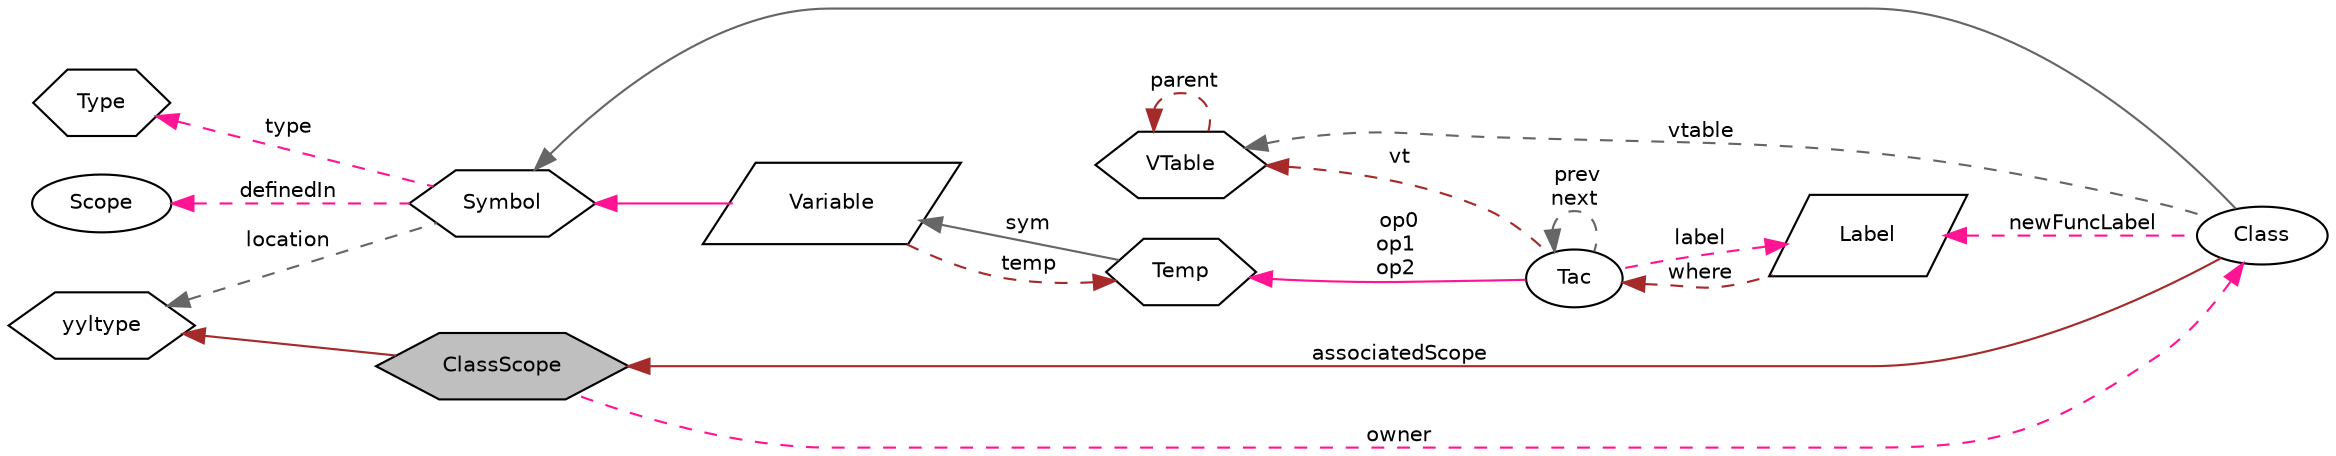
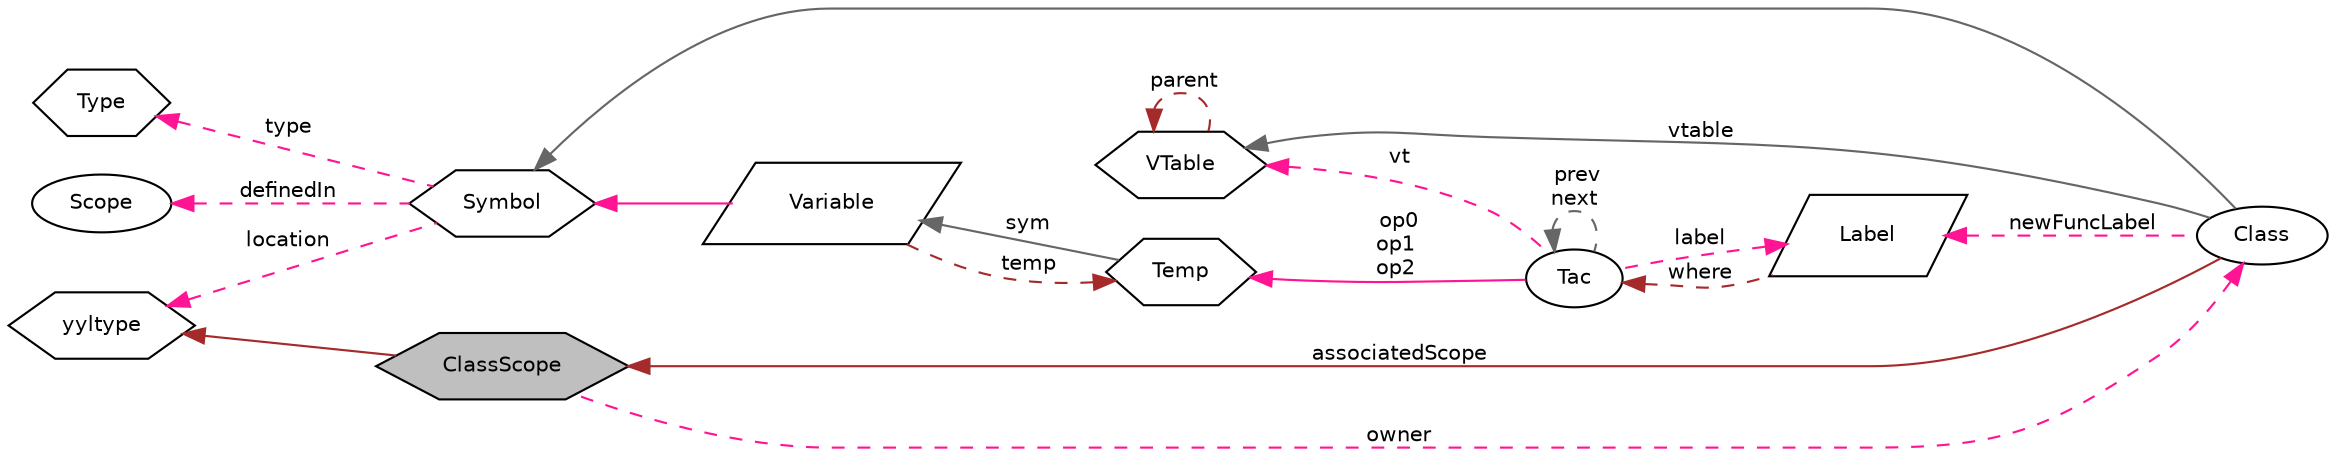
(1741, 144) -> (1741, 144)
(1426, 189) -> (1426, 189)
(313, 261) -> (313, 261)
